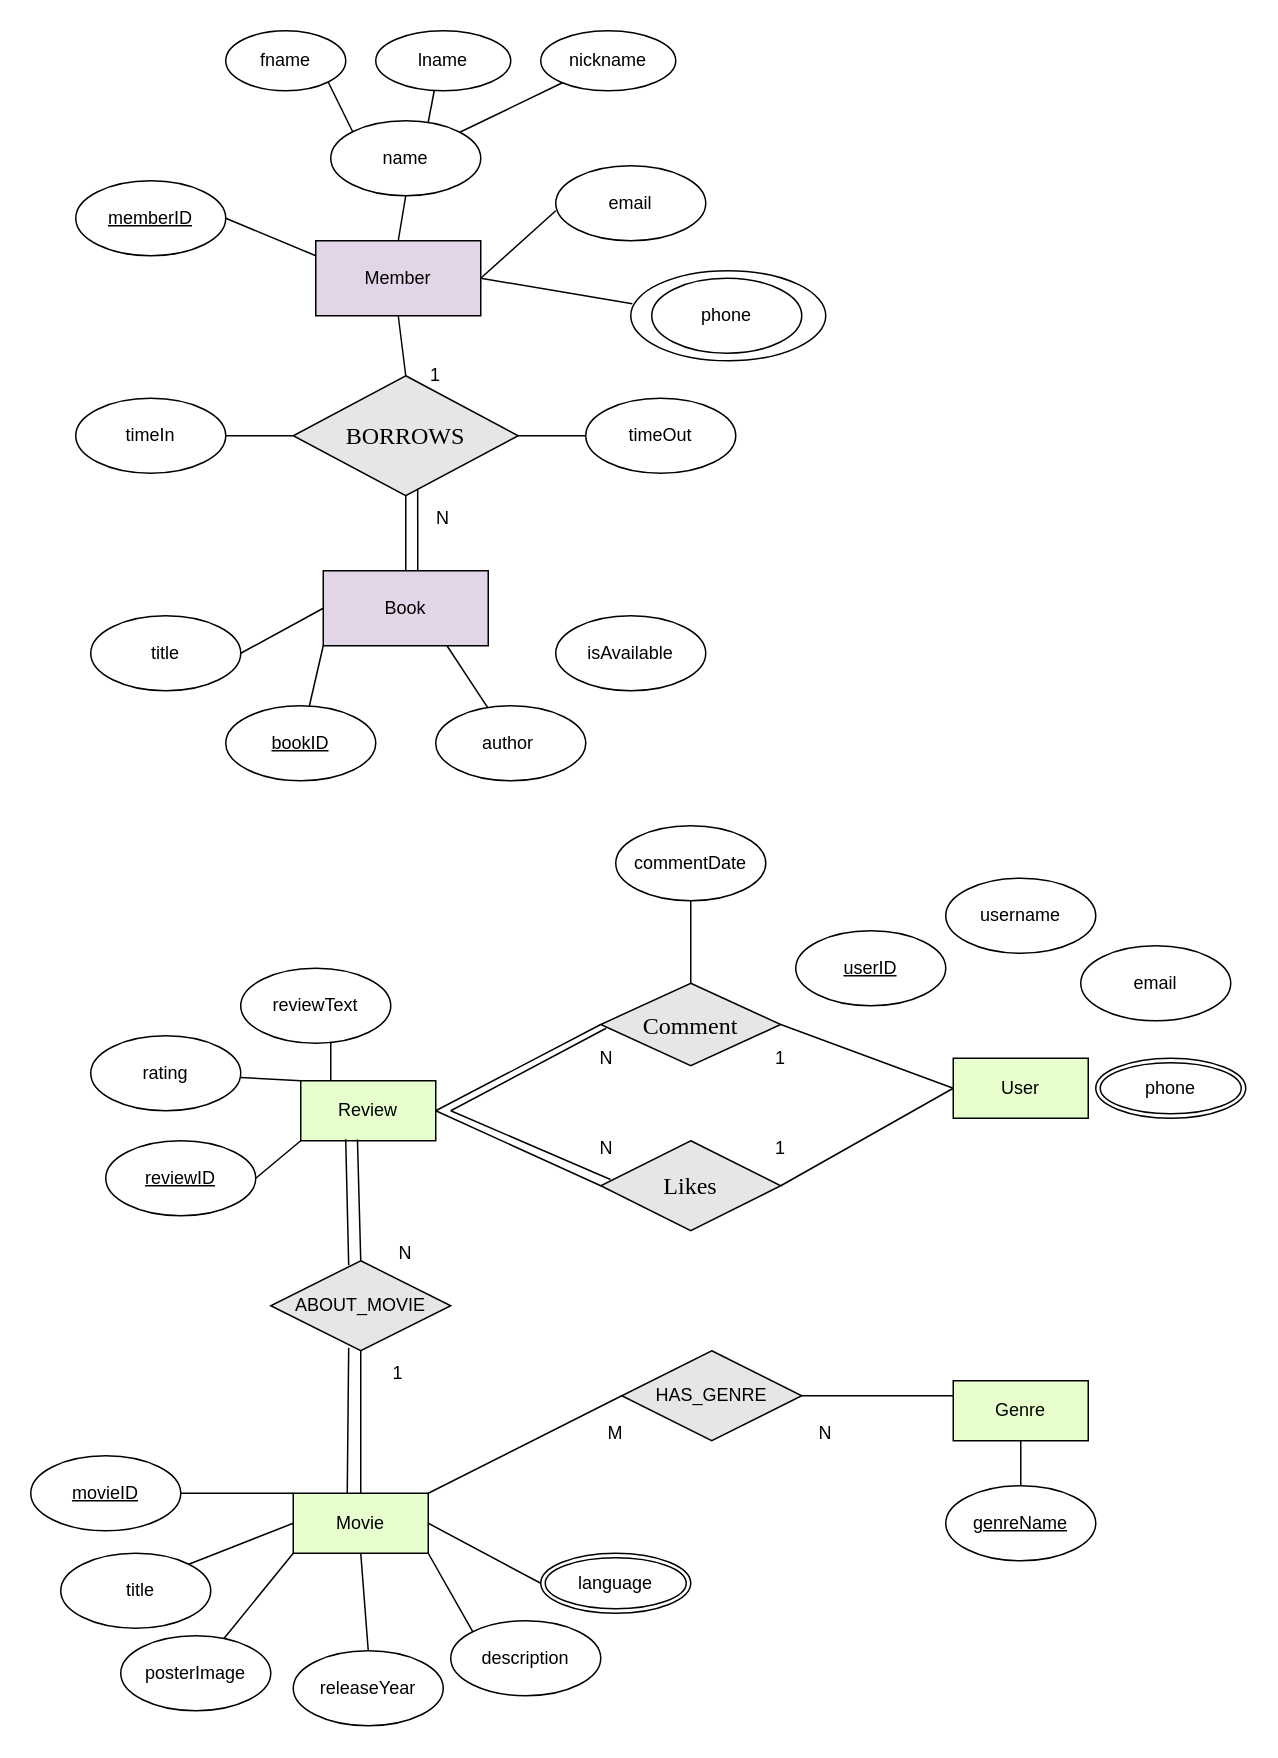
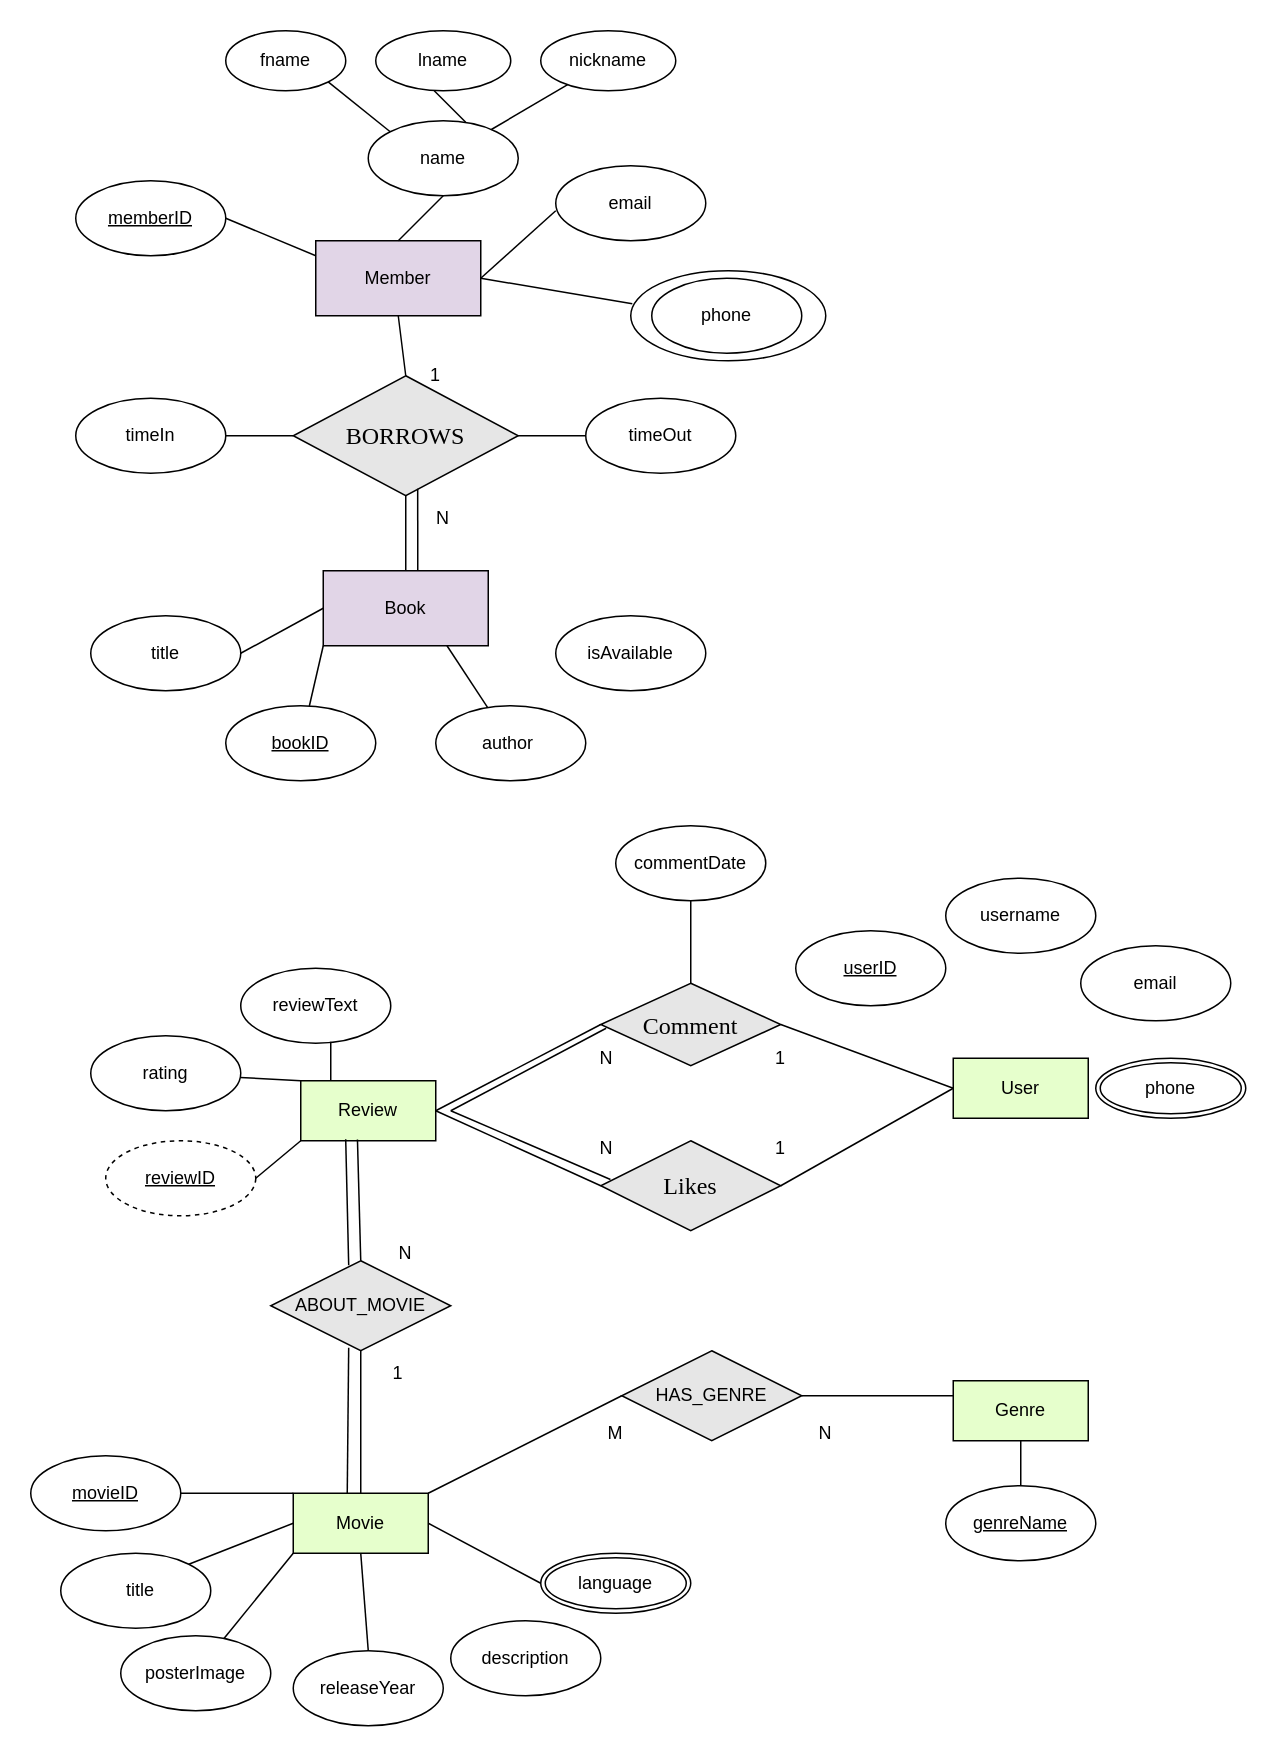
(406, 158) -> (443, 158)
(181, 1178) -> (181, 1178)
(450, 1592) -> none
